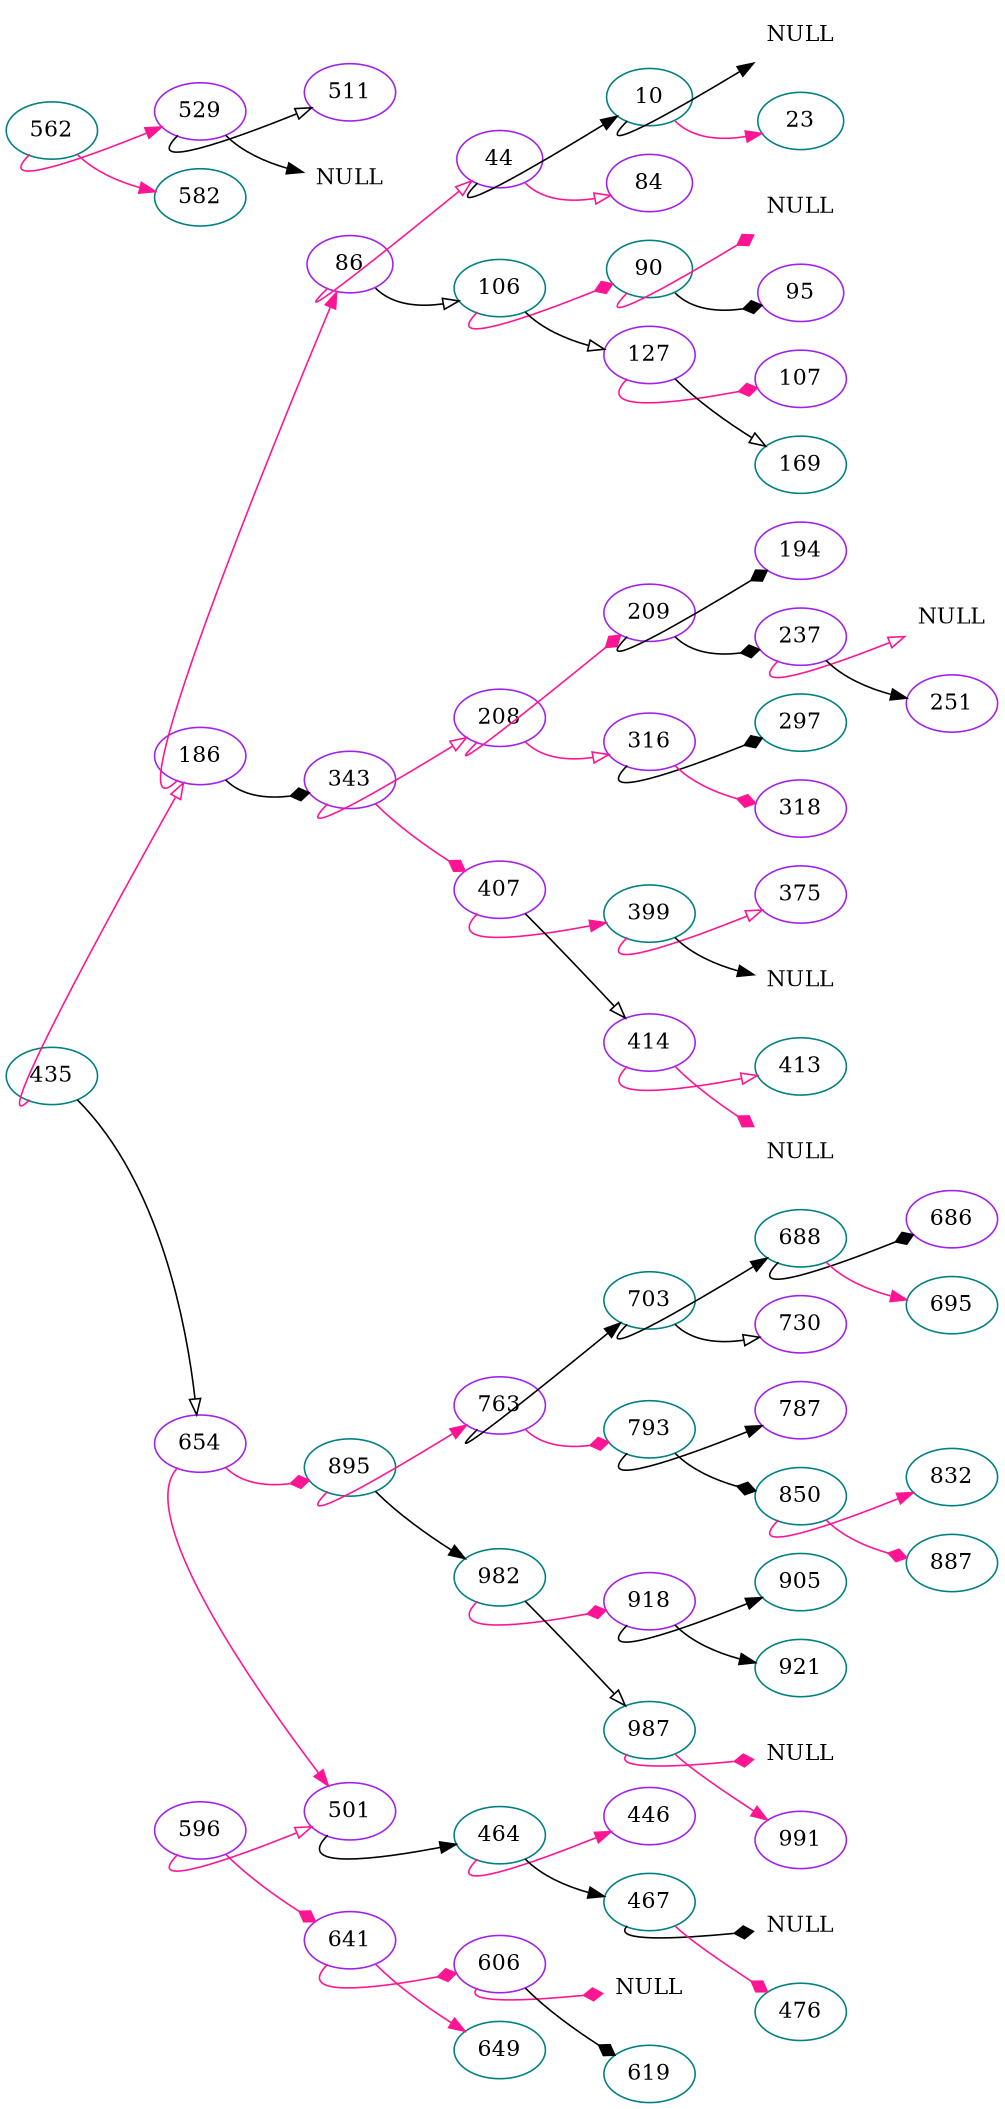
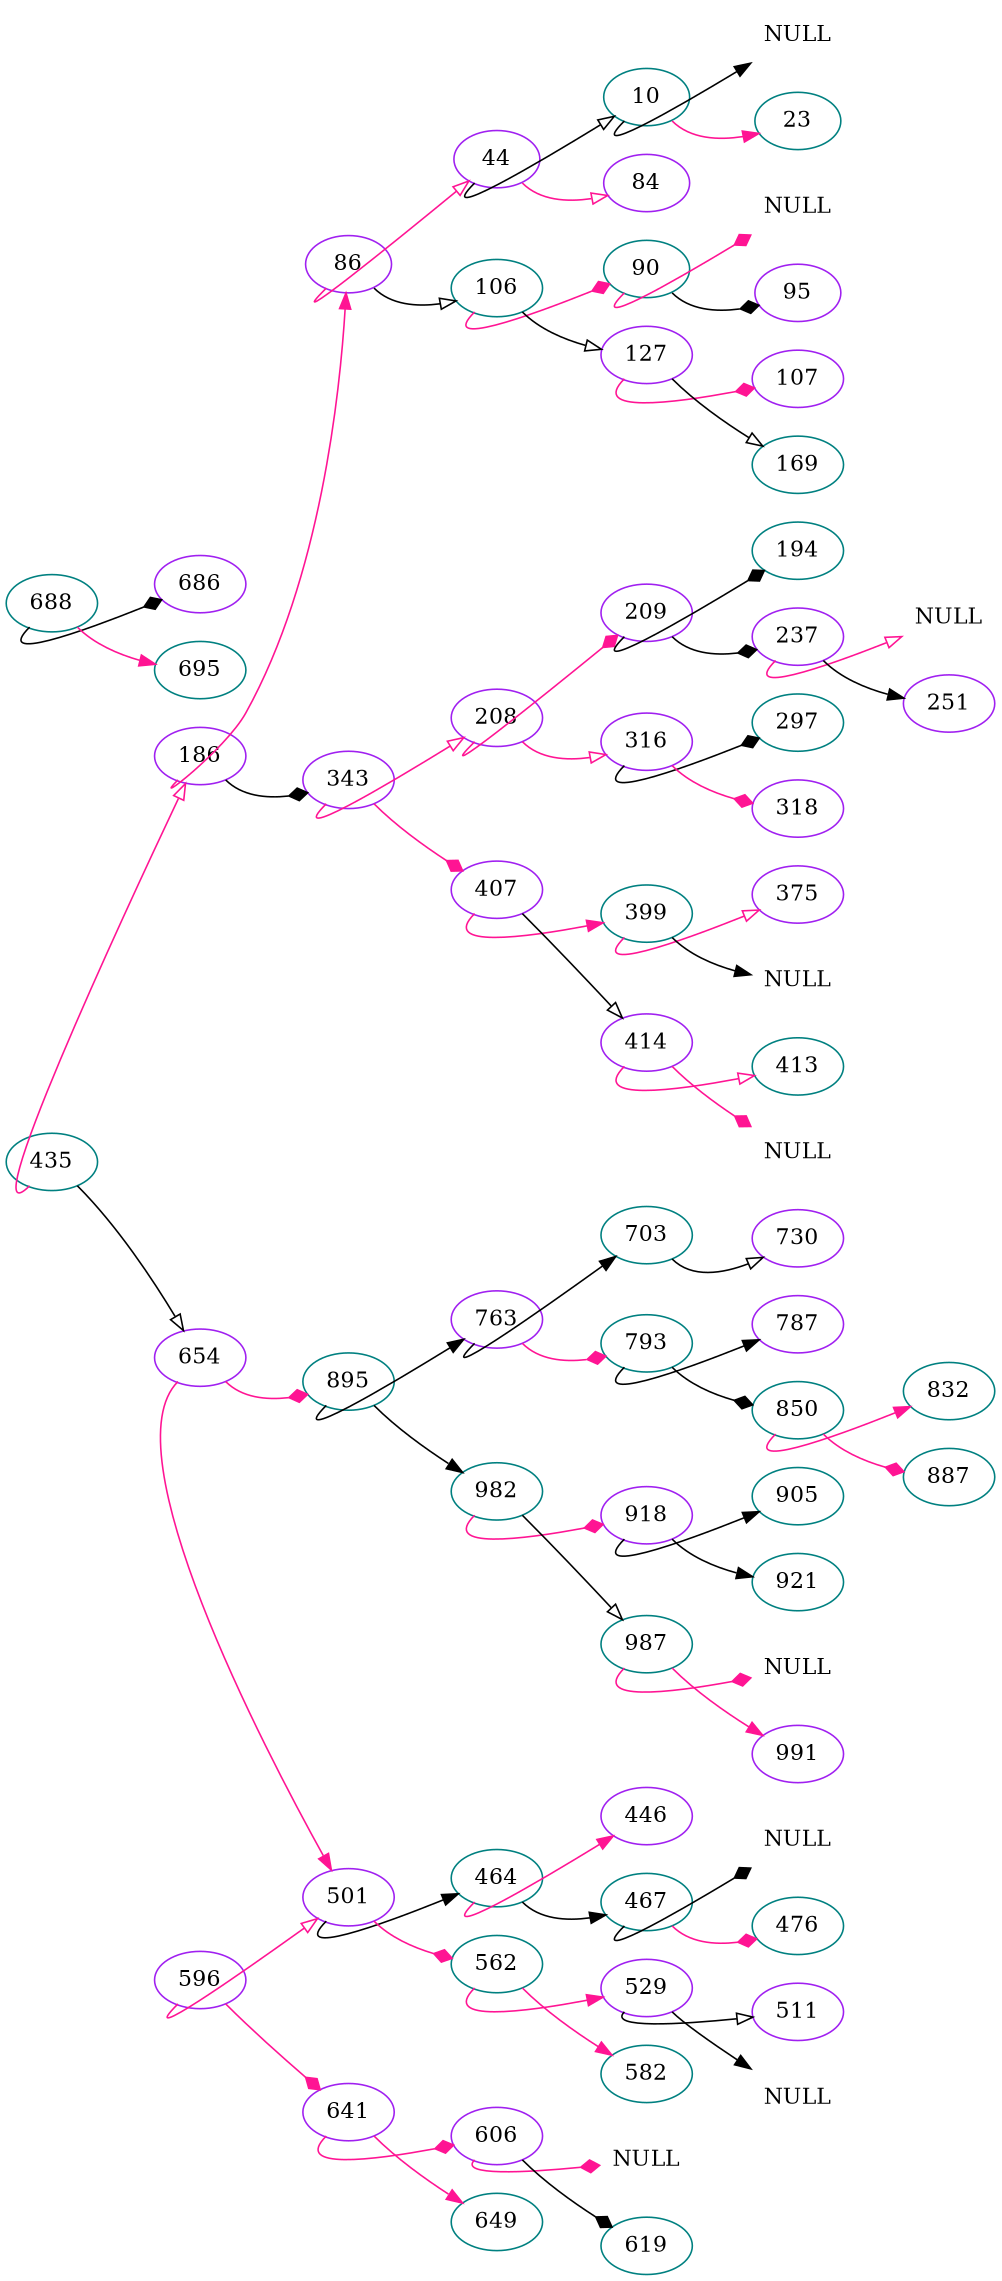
(530, 168) -> (527, 168)
(801, 551) -> (798, 551)
(680, 1310) -> none
(380, 1477) -> (378, 1391)
none -> (402, 1941)
